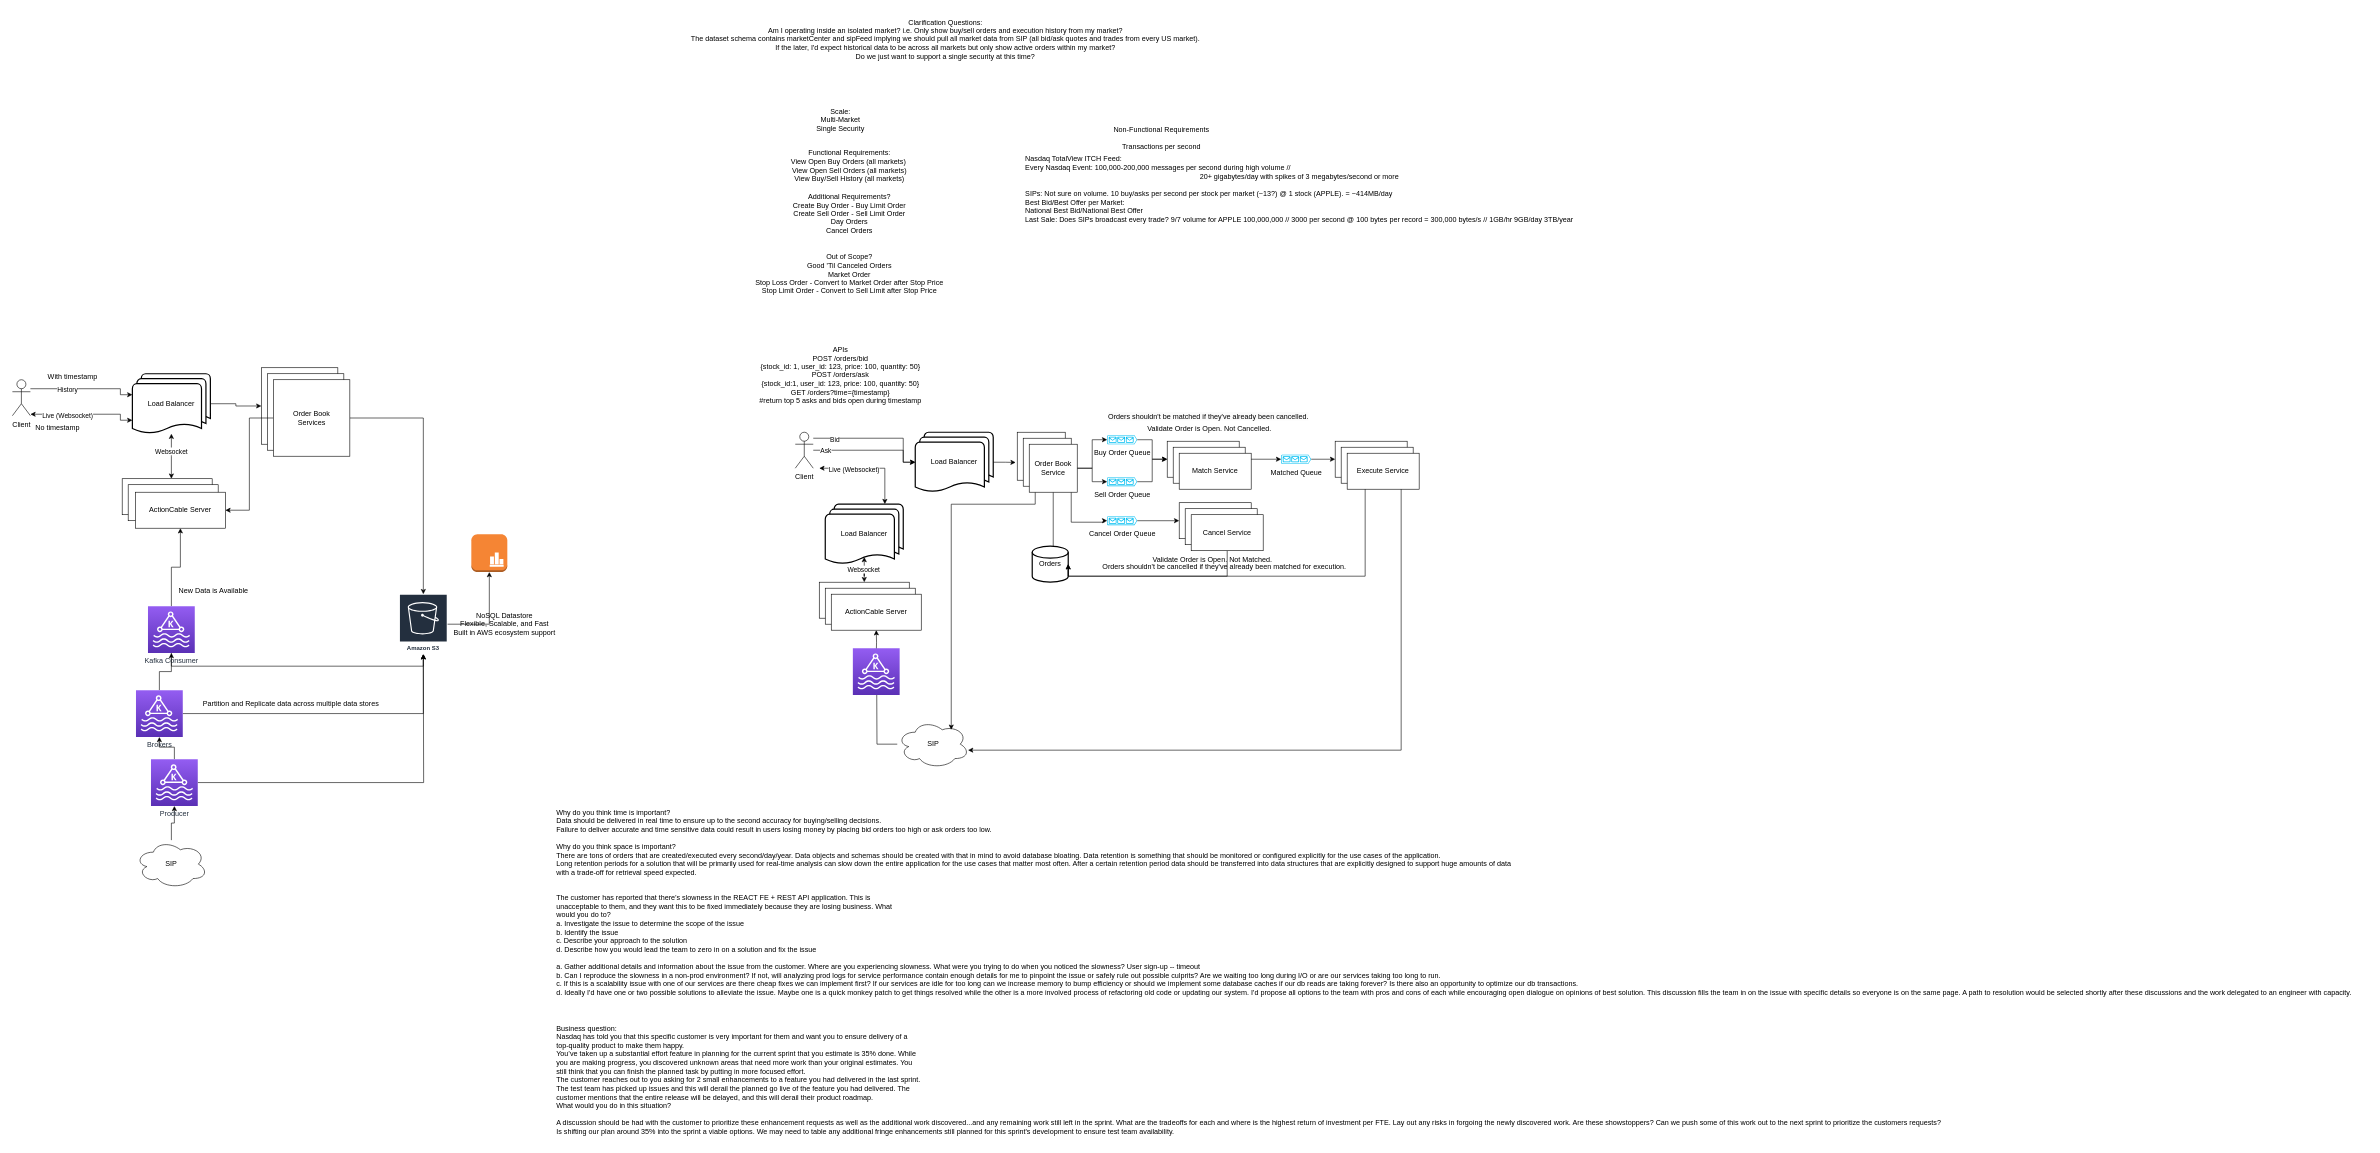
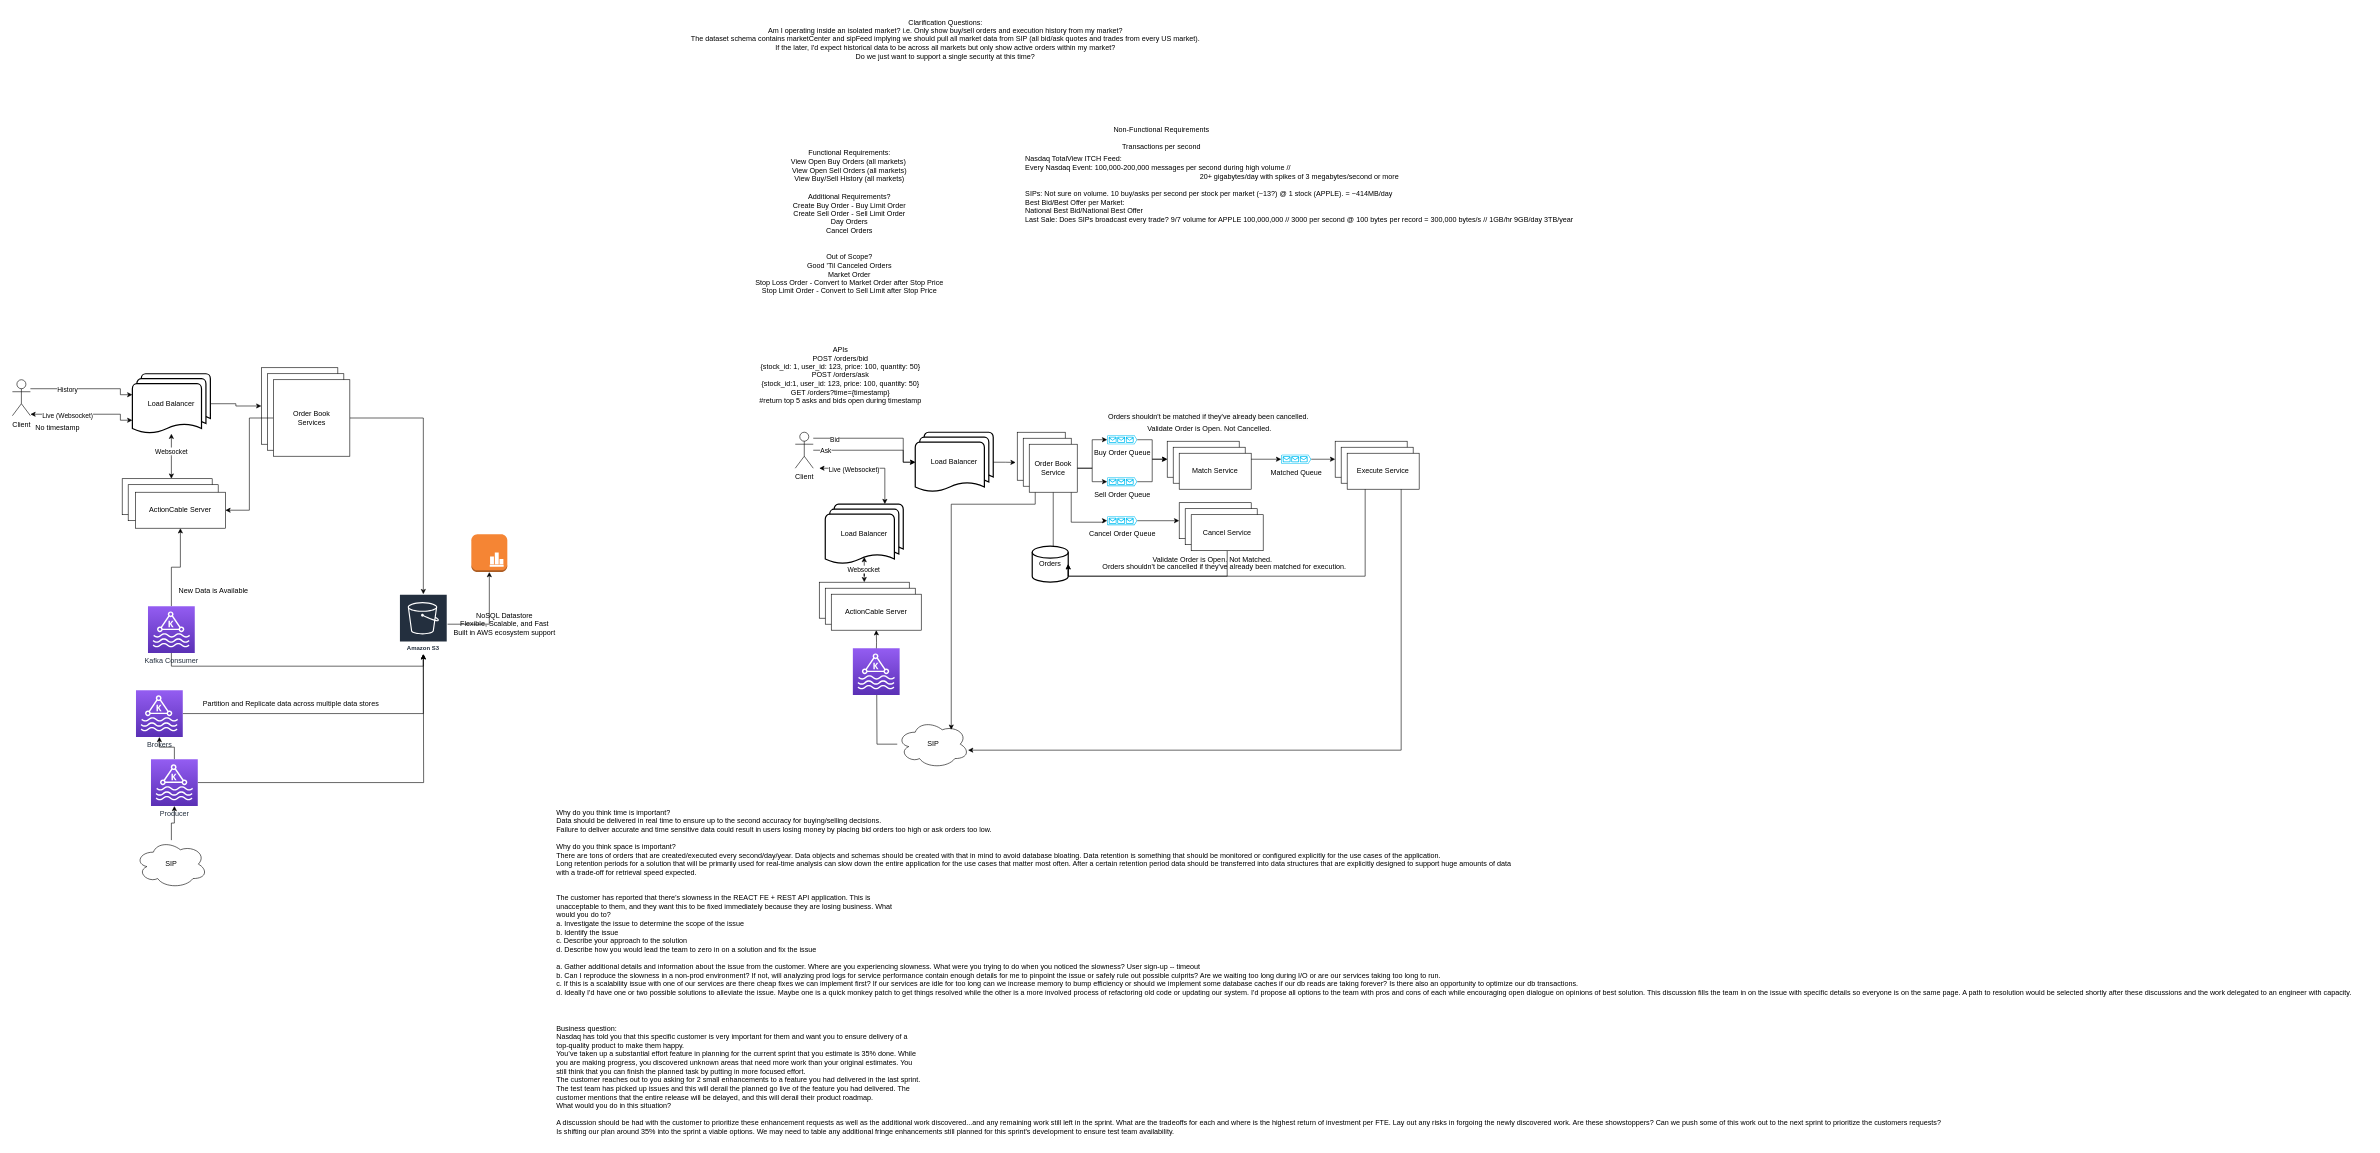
(840, 120) -> none
(72, 377) -> none
(159, 674) -> none
